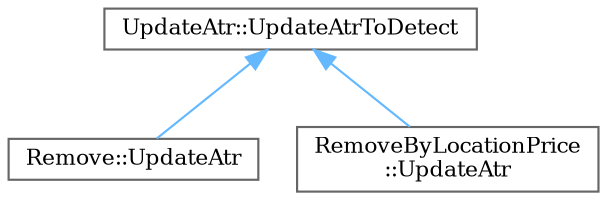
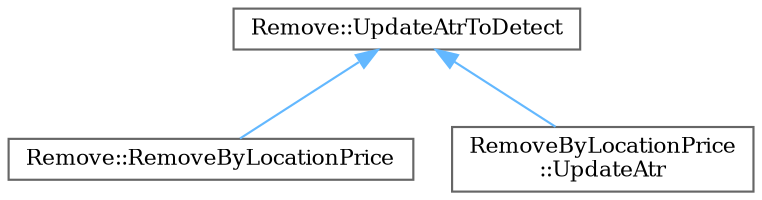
(291, 29) -> (407, 29)
(133, 159) -> (211, 159)
